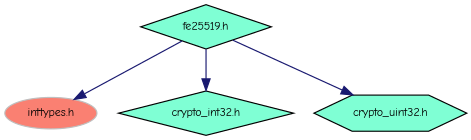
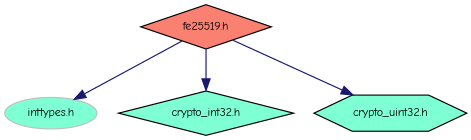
(206, 27) -> (206, 27)
(51, 113) -> (51, 113)
